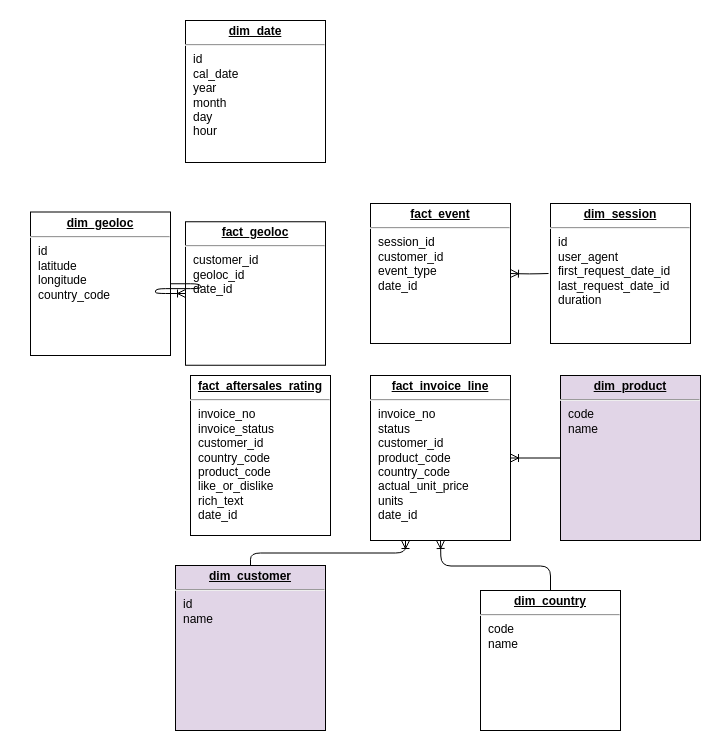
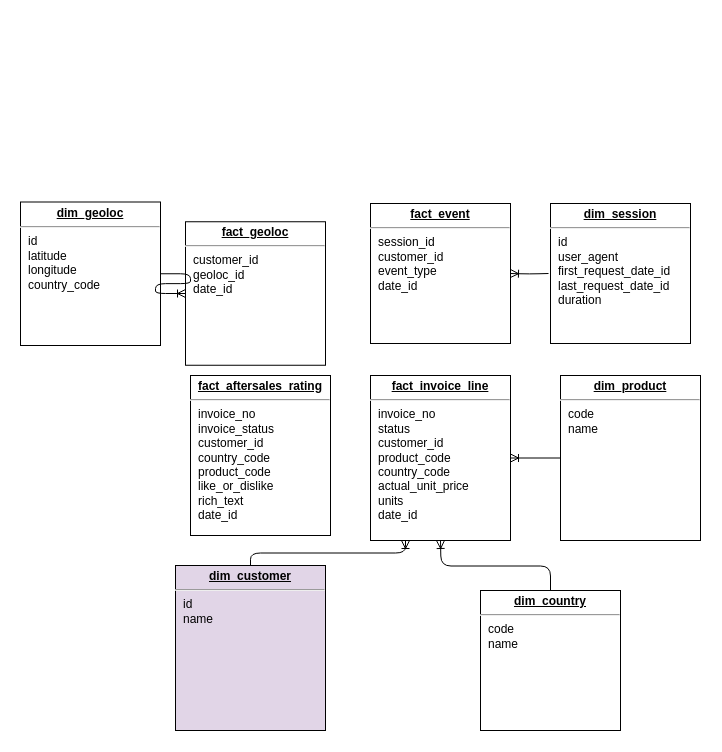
(256, 92) -> none
(101, 284) -> (91, 274)
(631, 458) -> (631, 458)
